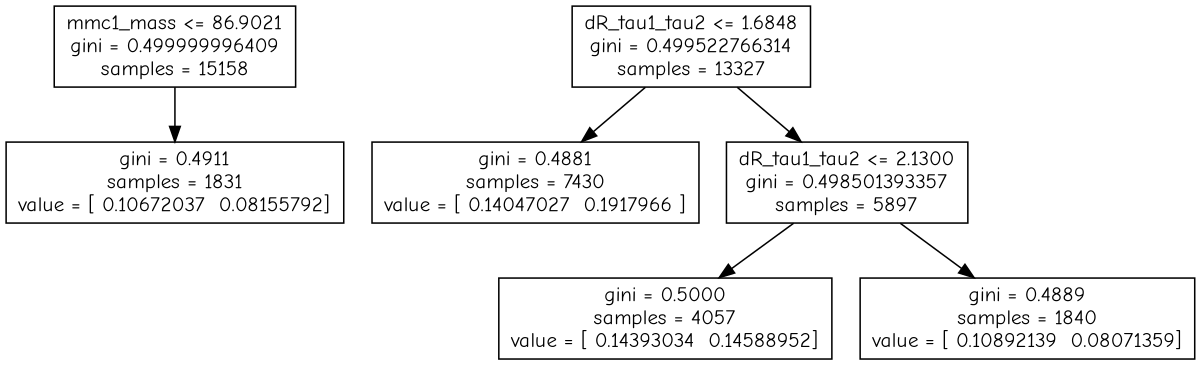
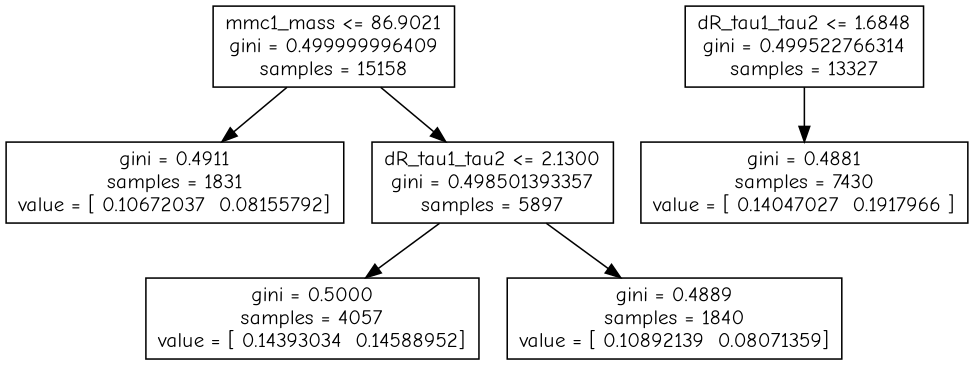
(763, 110) -> (407, 110)
